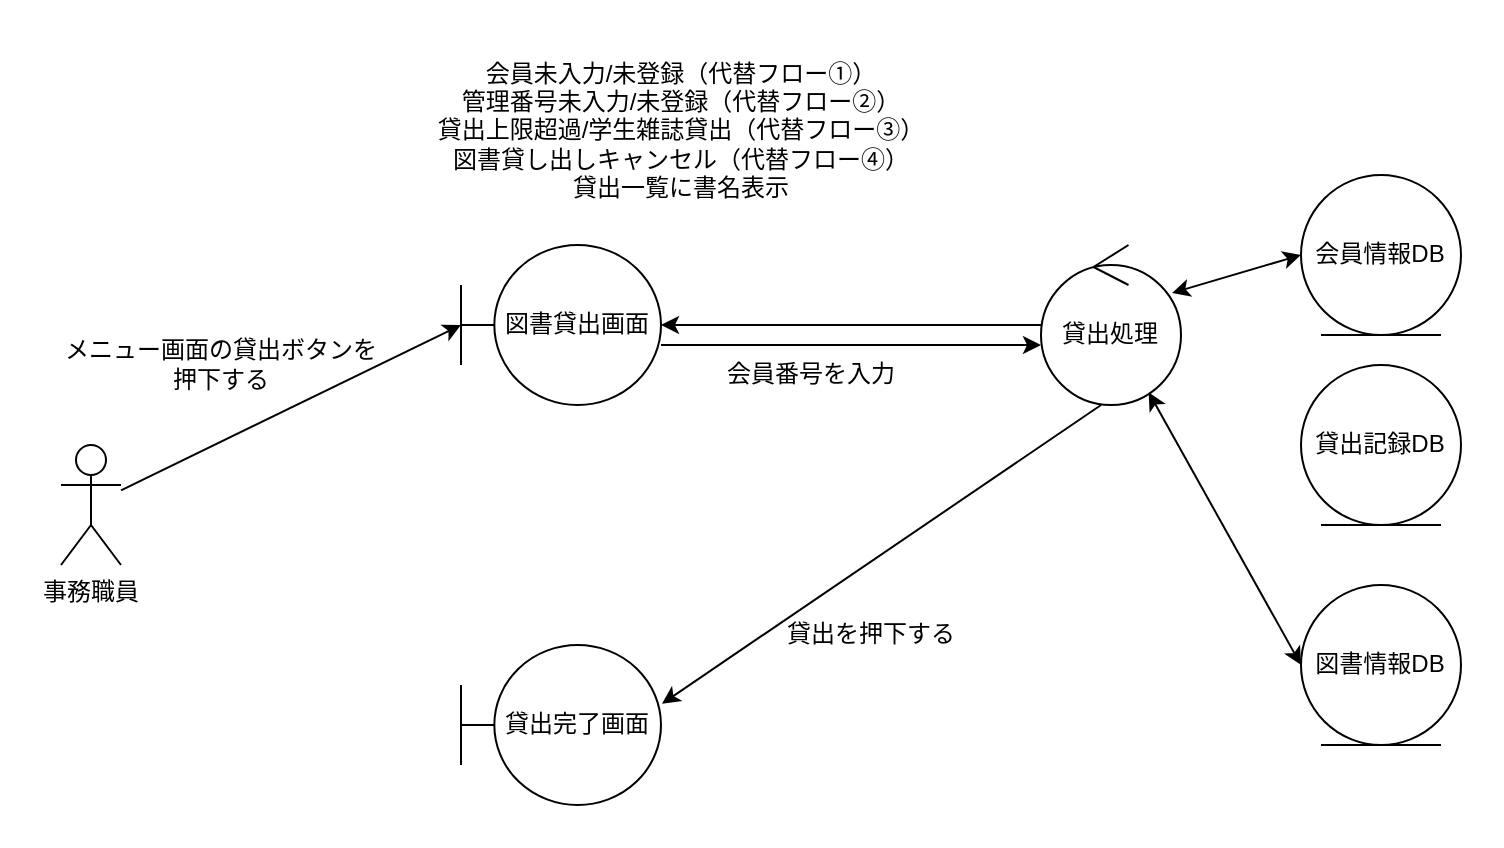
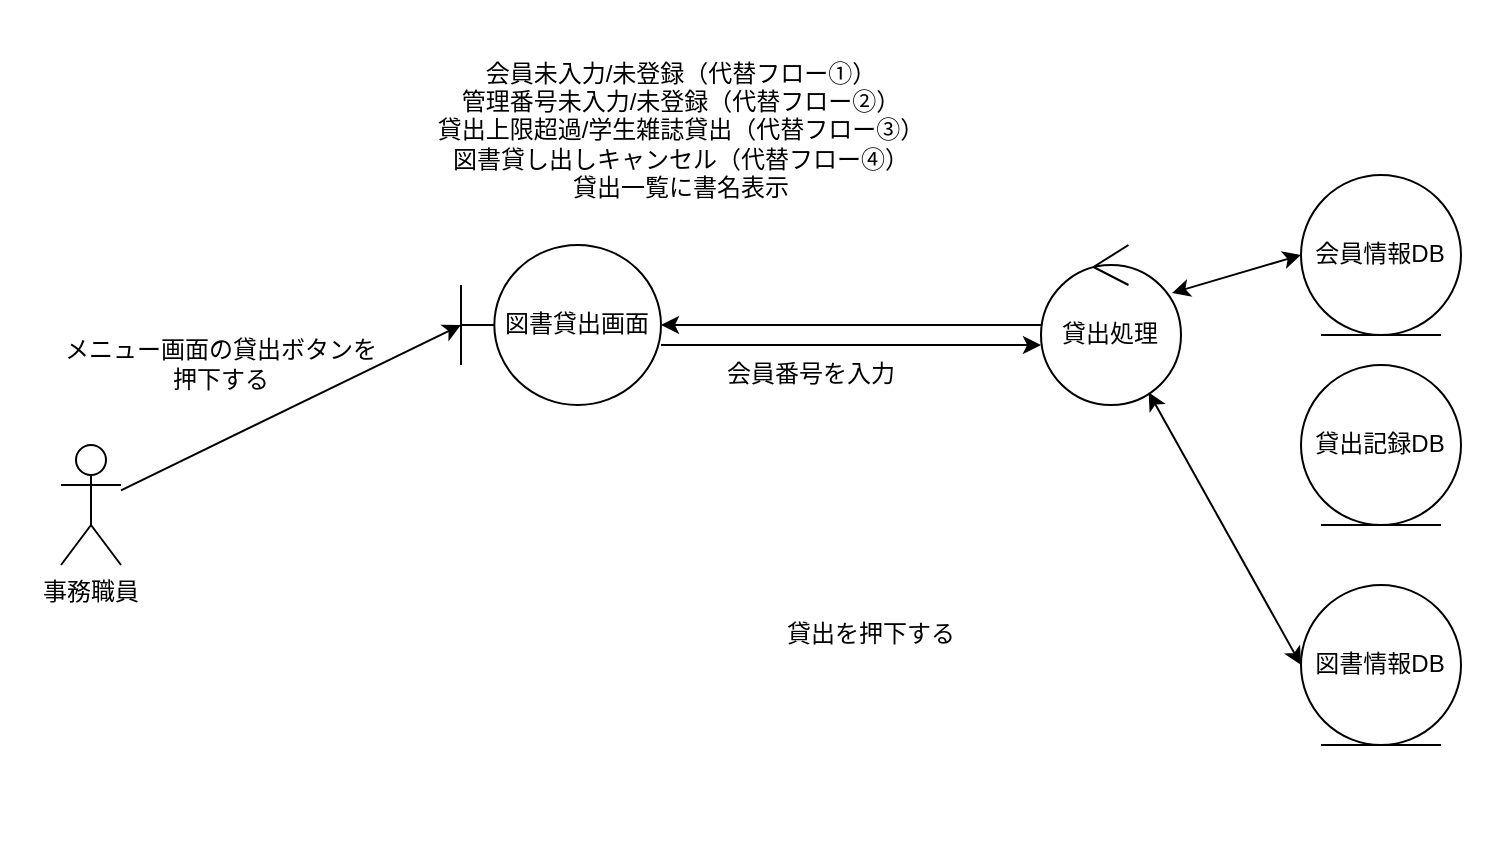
(887, 551) -> none
(561, 725) -> none
